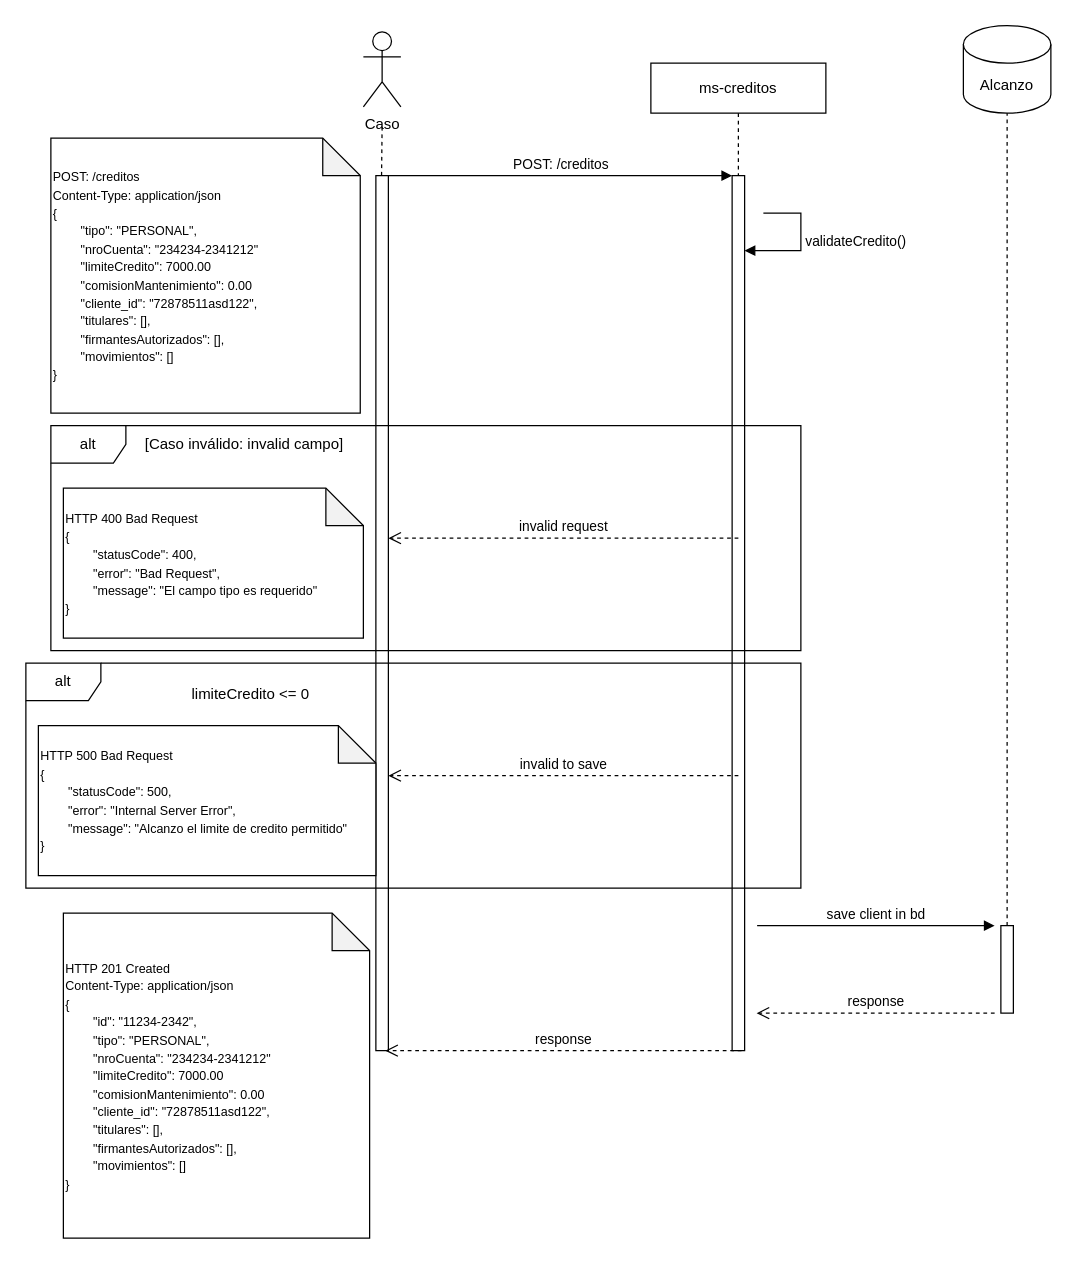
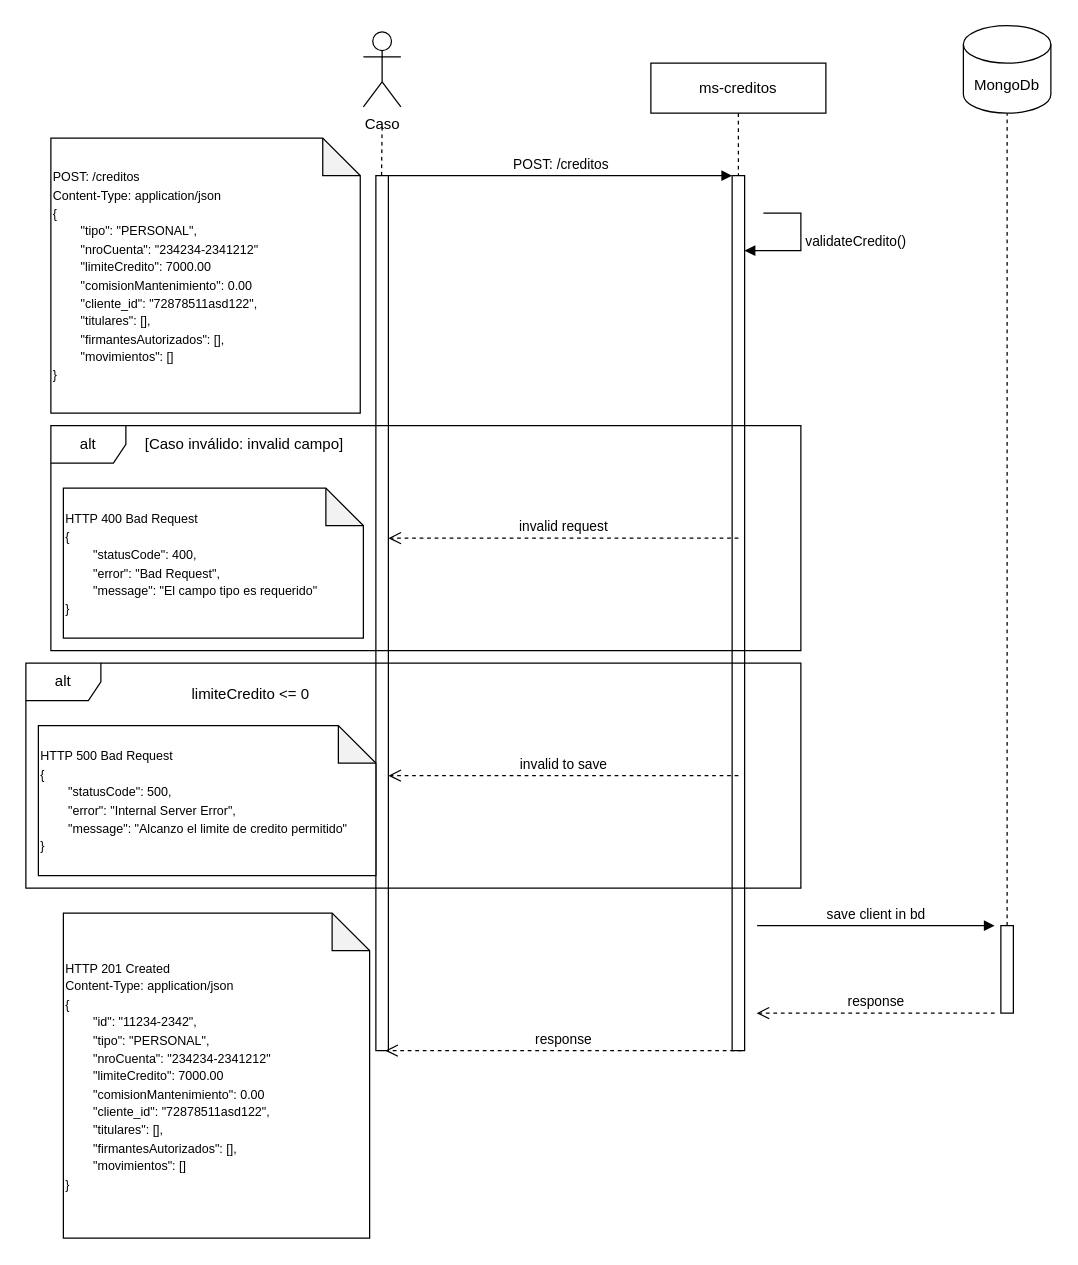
(1007, 86) -> (1007, 86)
